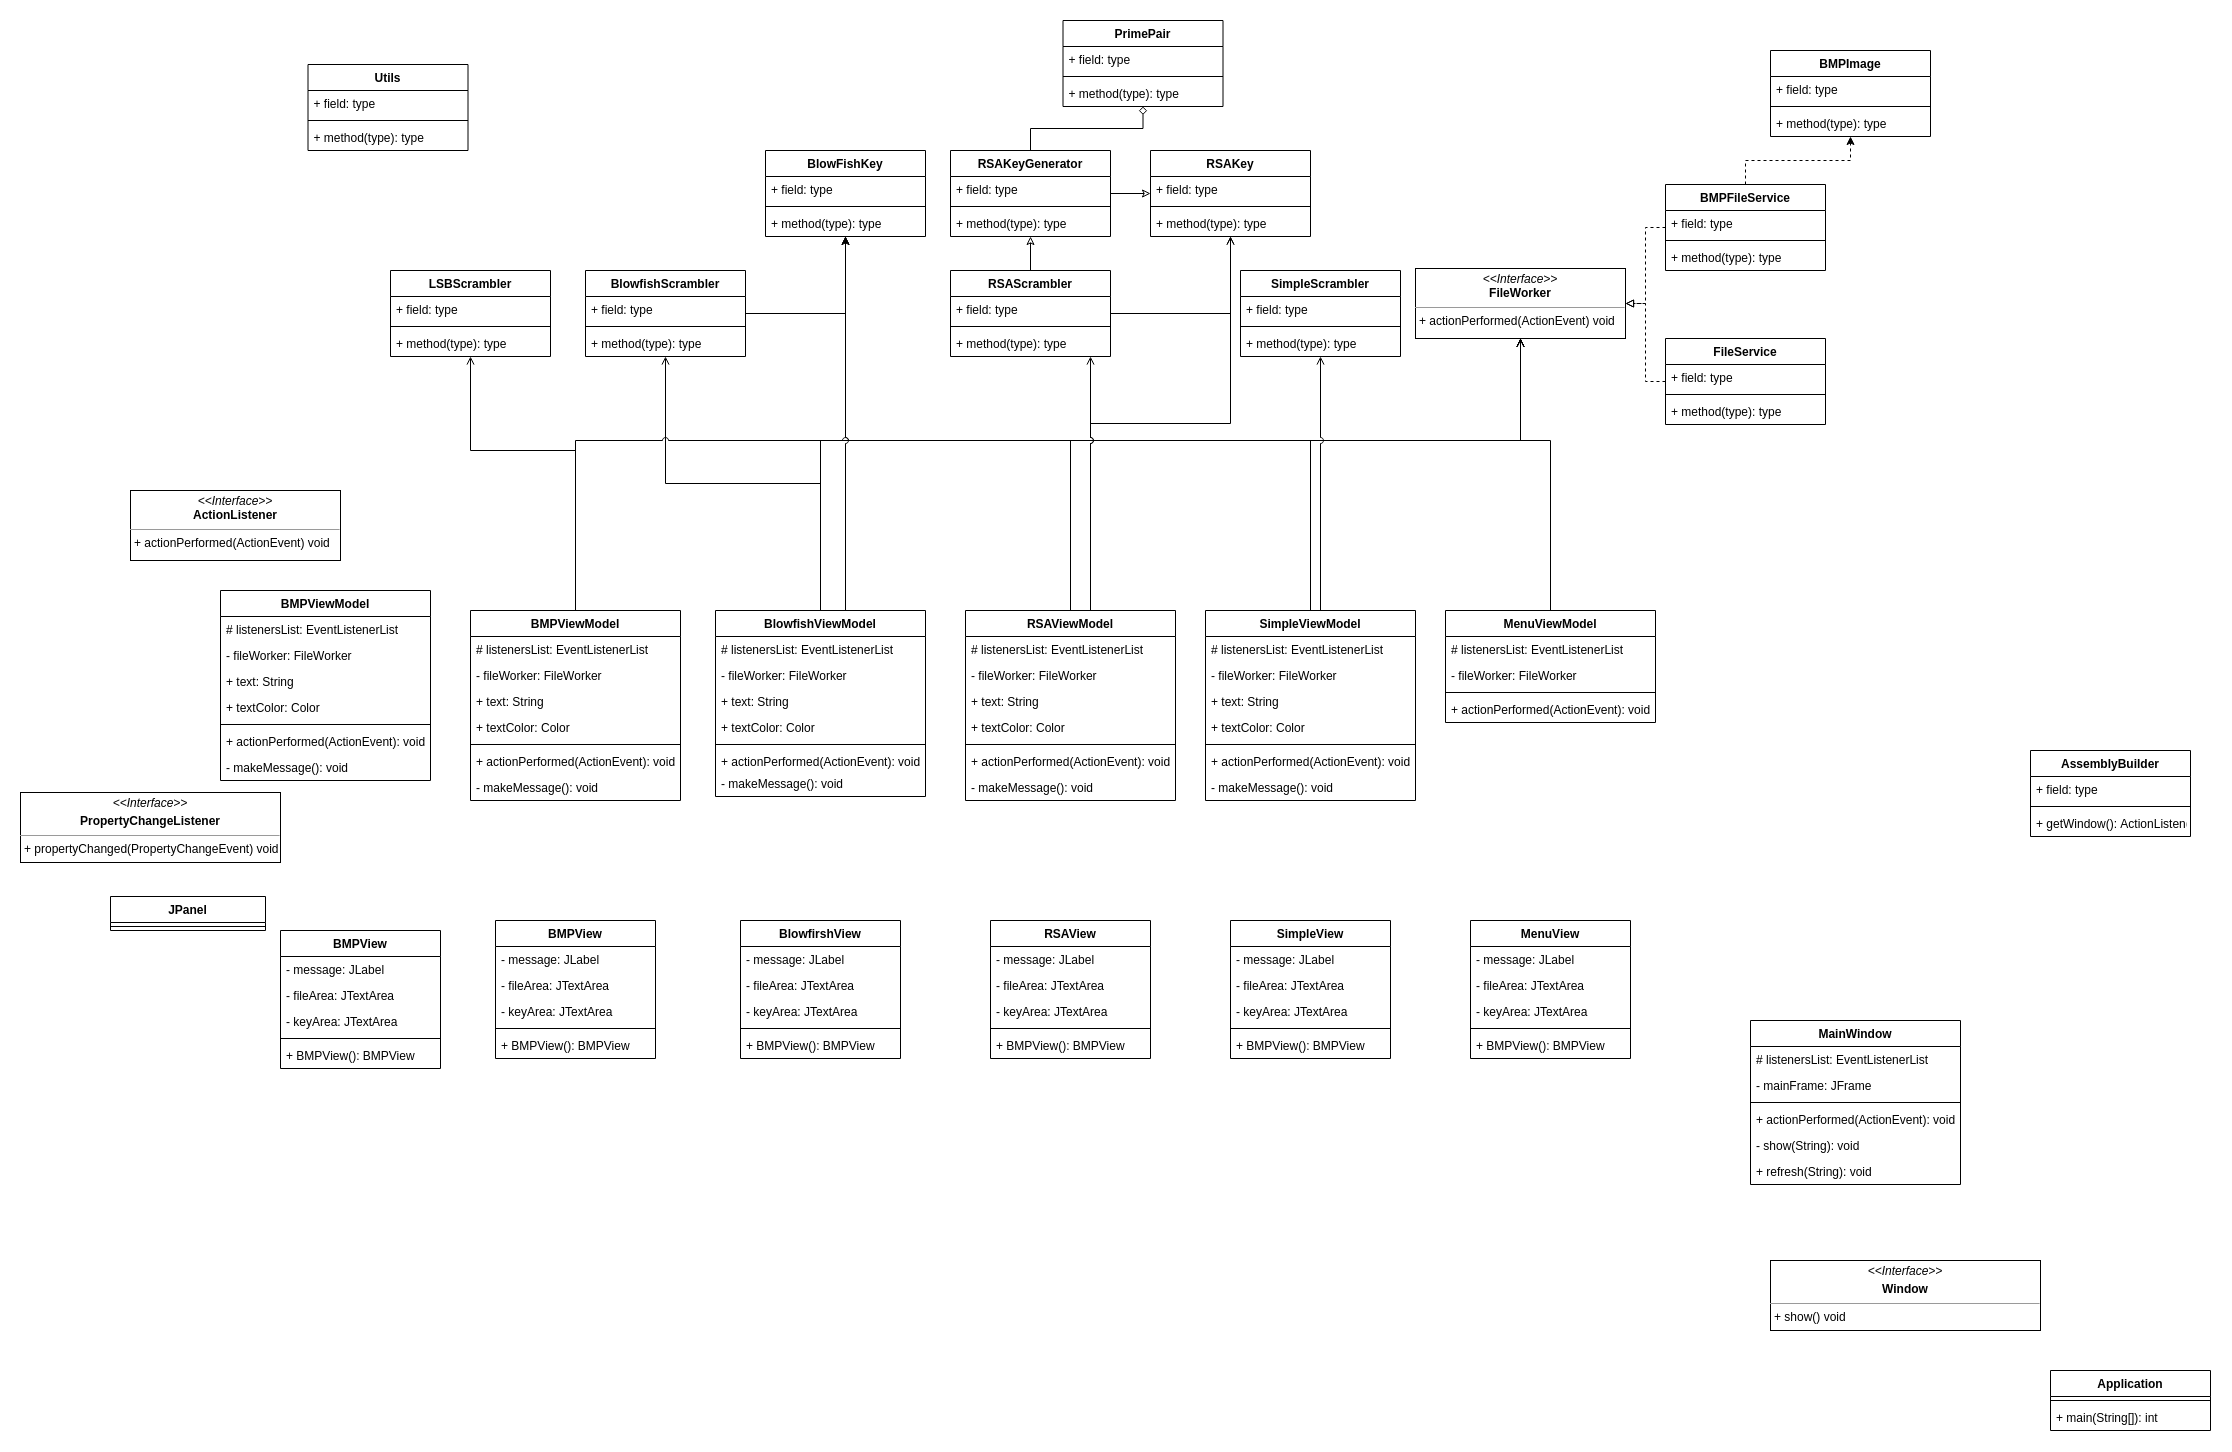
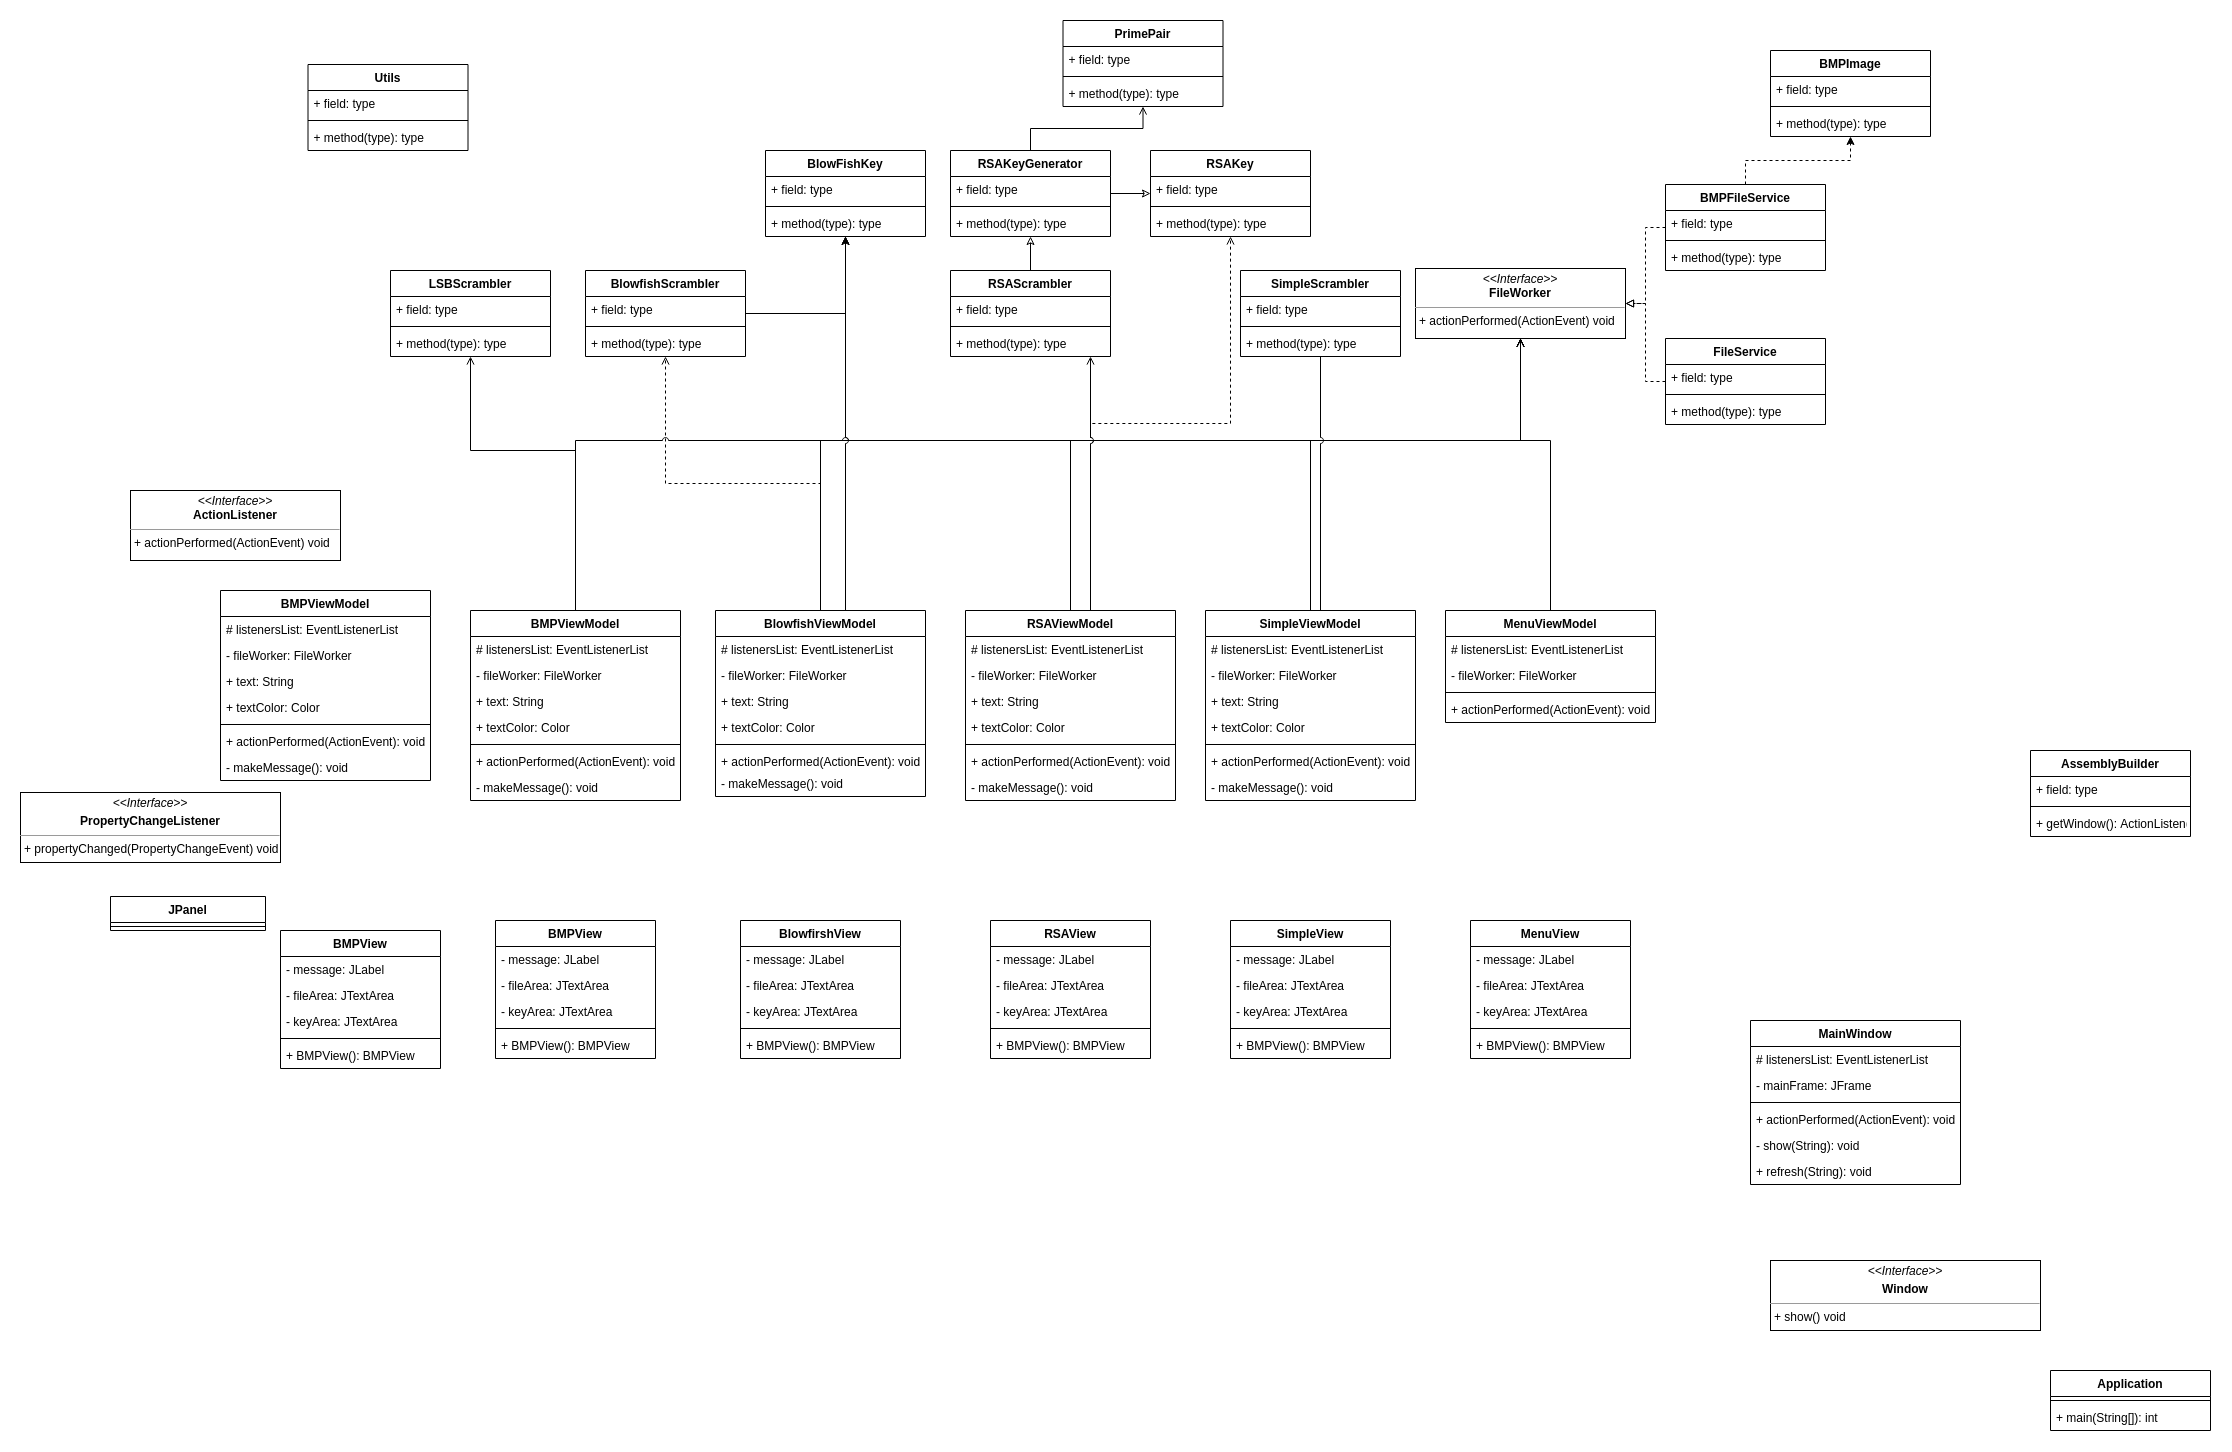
(1143, 115) -> (1143, 112)
(1170, 314) -> none
(1321, 362) -> (1321, 362)
(1215, 424) -> (1215, 424)
(681, 484) -> (681, 484)
